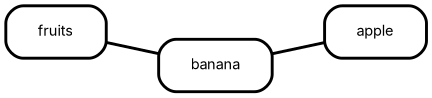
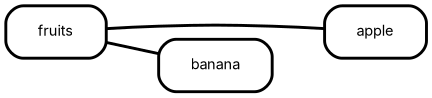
(298, 48) -> (215, 25)
